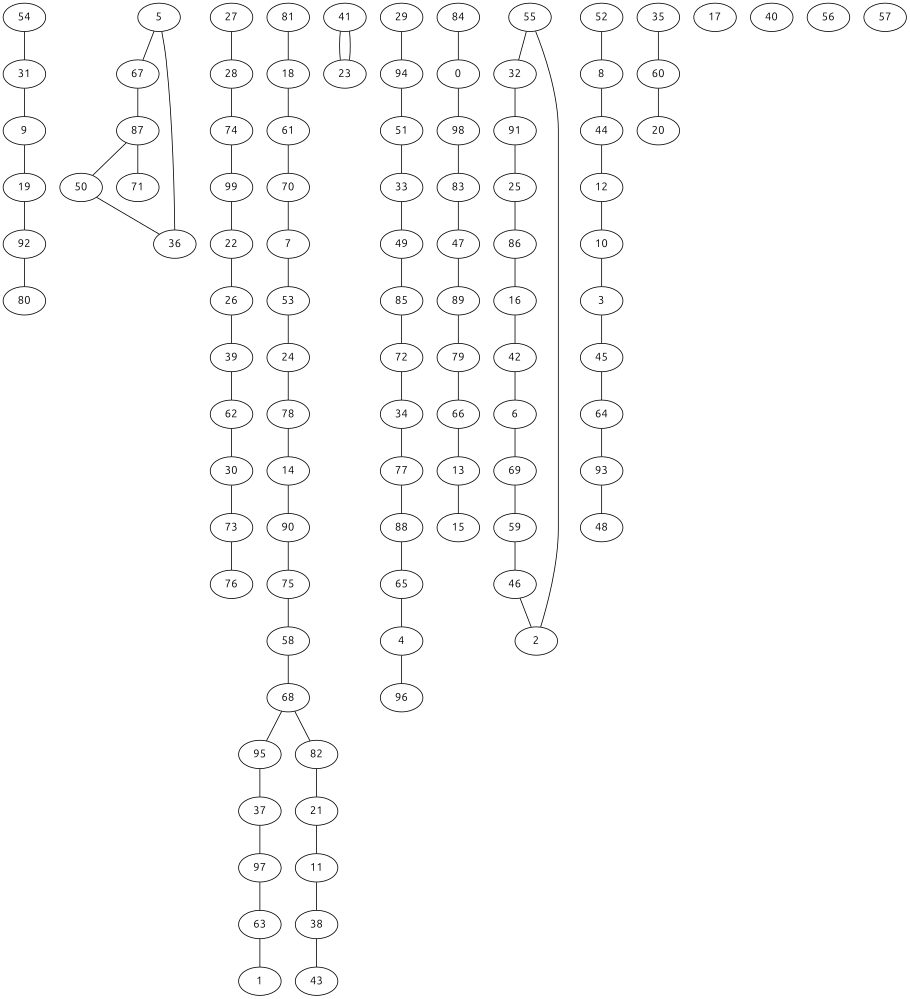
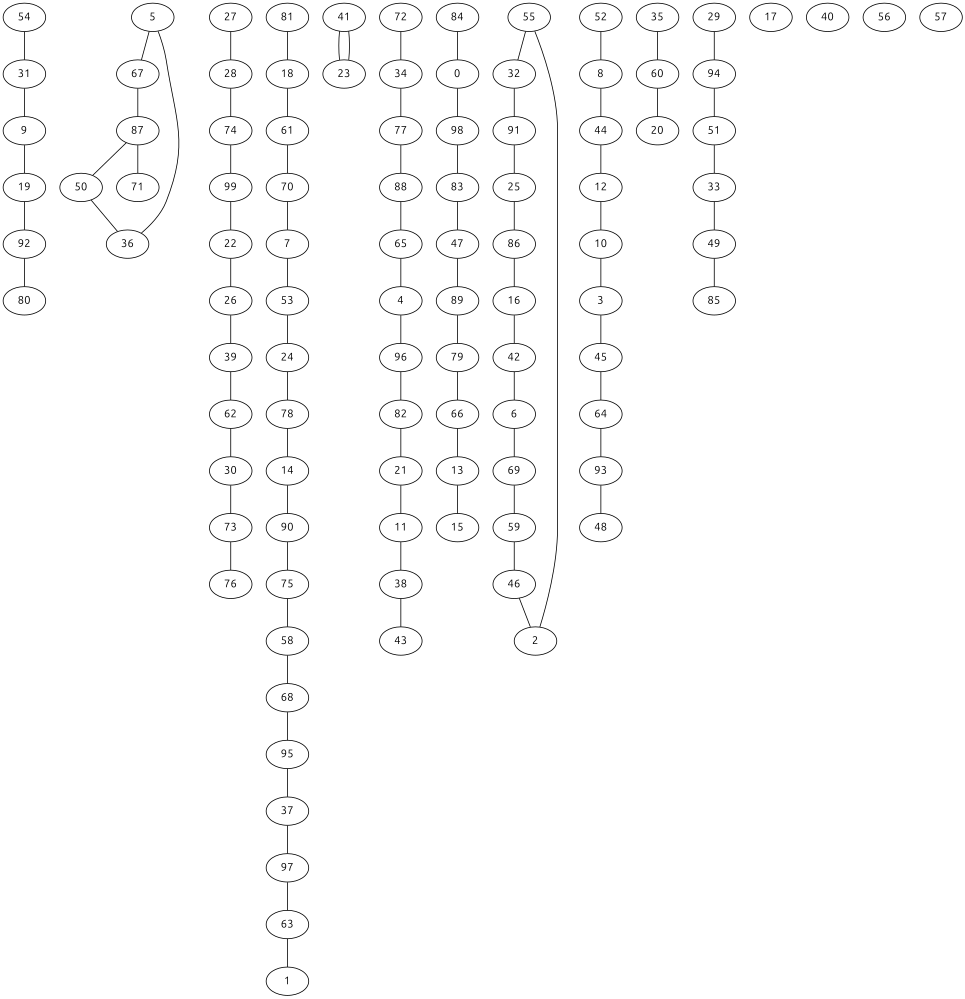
(402, 329) -> none
(302, 726) -> (401, 386)
